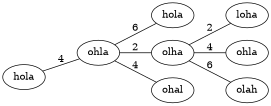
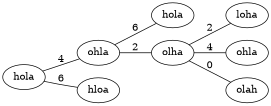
(210, 66) -> (210, 66)
none -> (98, 90)
(173, 90) -> none
